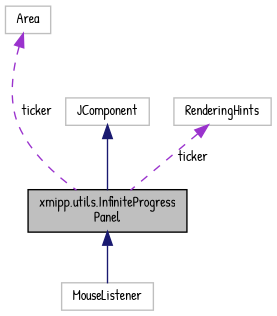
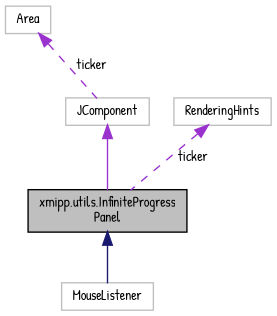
(20, 129) -> (73, 71)
(108, 164) -> (108, 164)
